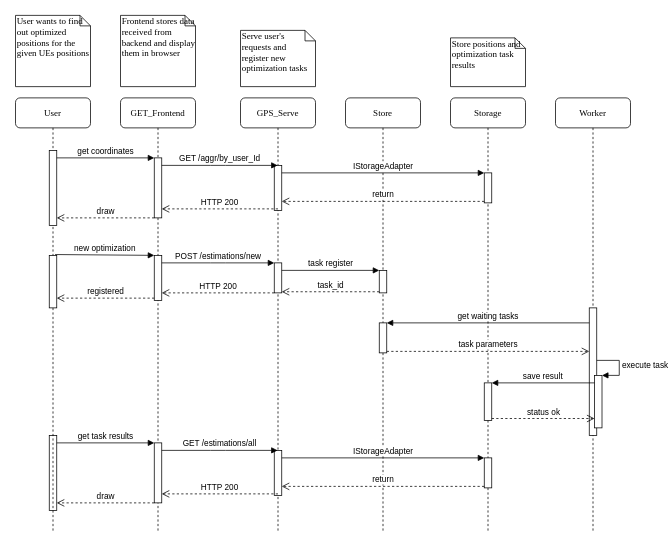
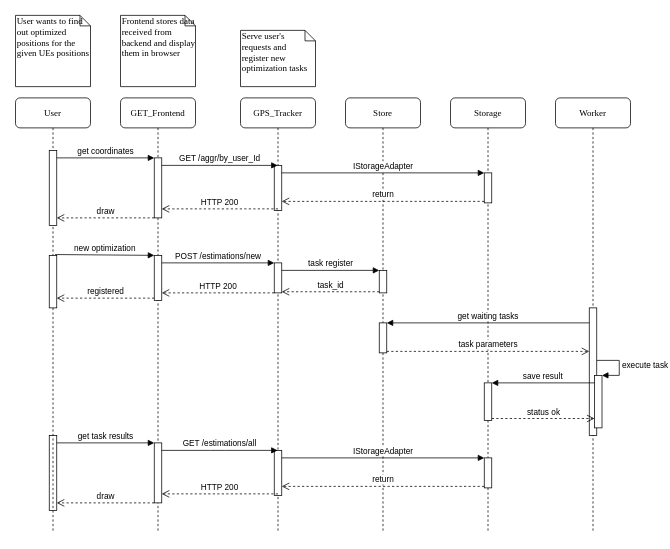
(488, 62) -> none
(278, 113) -> (278, 113)
